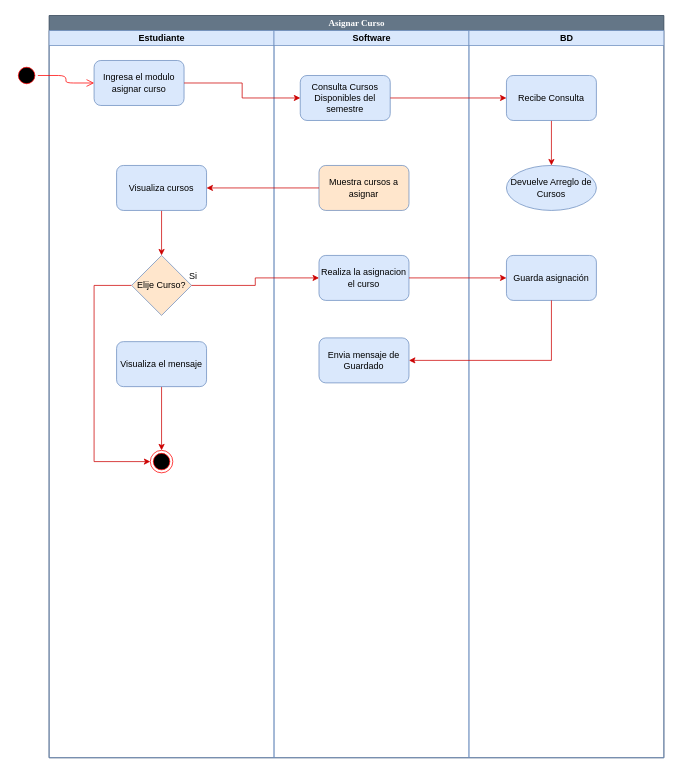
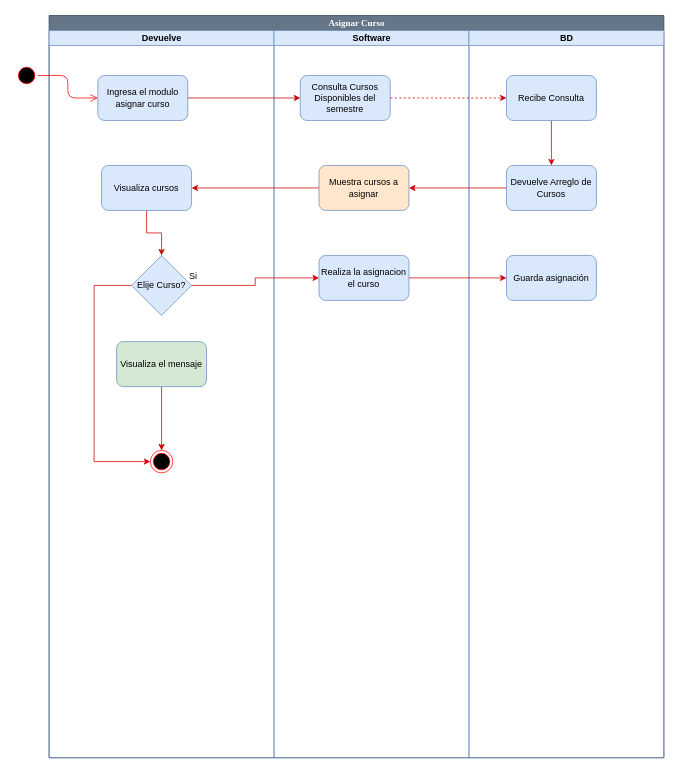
(162, 38) -> (162, 38)
(139, 83) -> (143, 98)
(446, 98) -> (446, 98)
(162, 188) -> (147, 188)
none -> (415, 188)
(552, 188) -> (552, 188)
(162, 285) -> (162, 285)
(364, 360) -> none
(513, 360) -> none
(162, 364) -> (162, 364)
